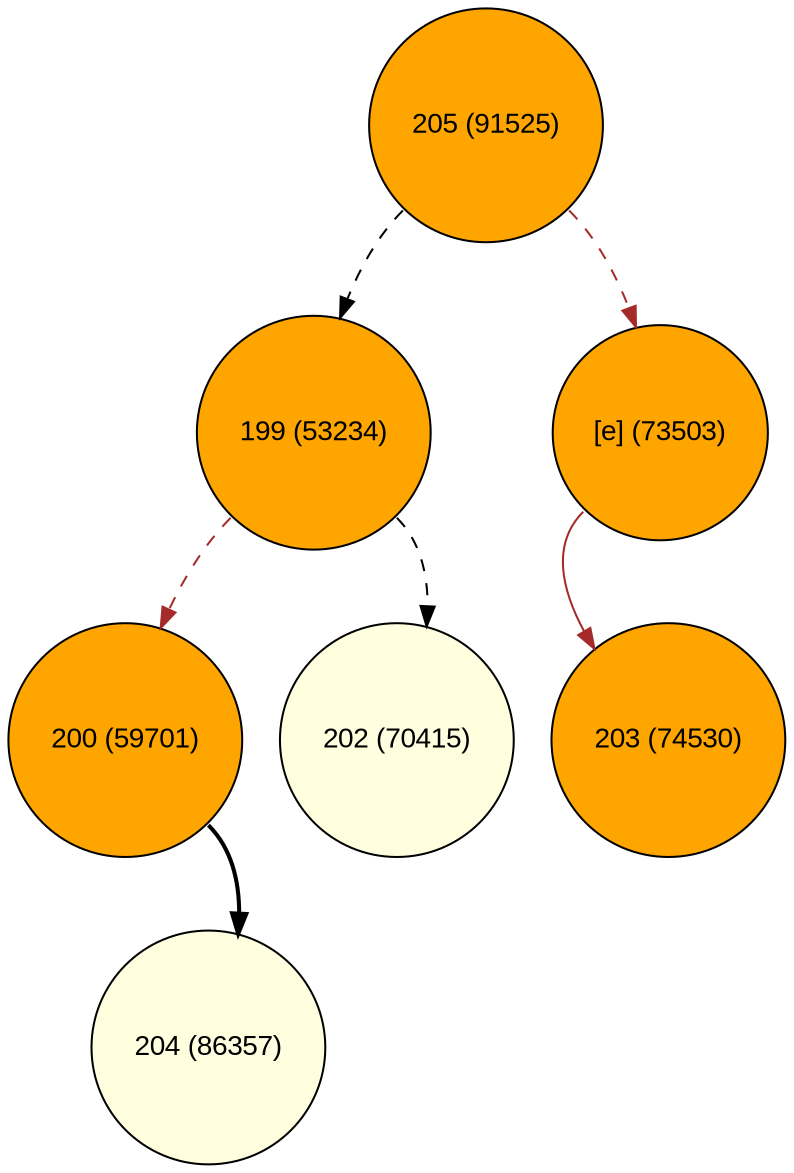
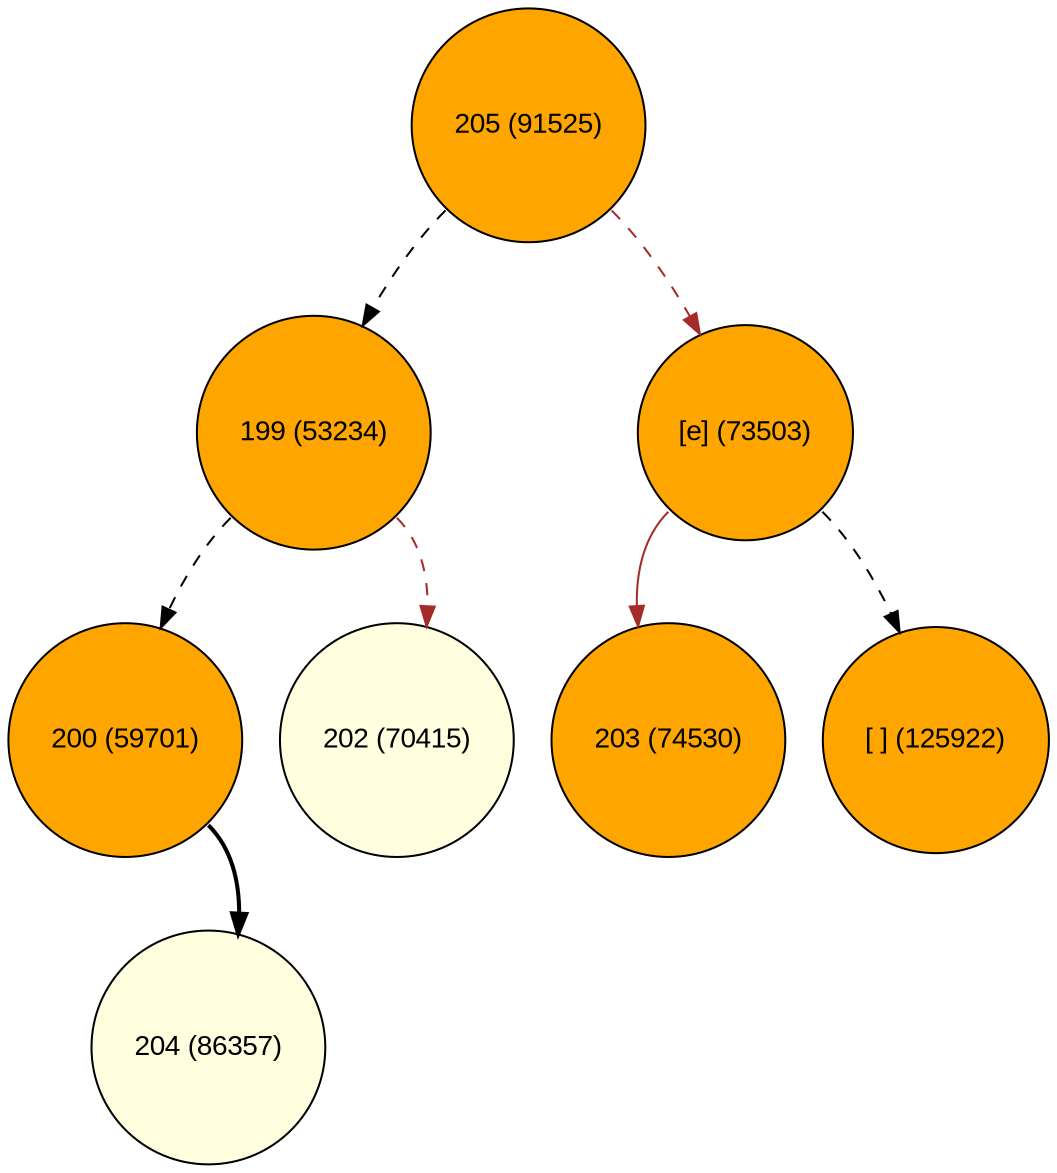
(421, 559) -> (421, 559)
(196, 561) -> (196, 561)
none -> (936, 740)
